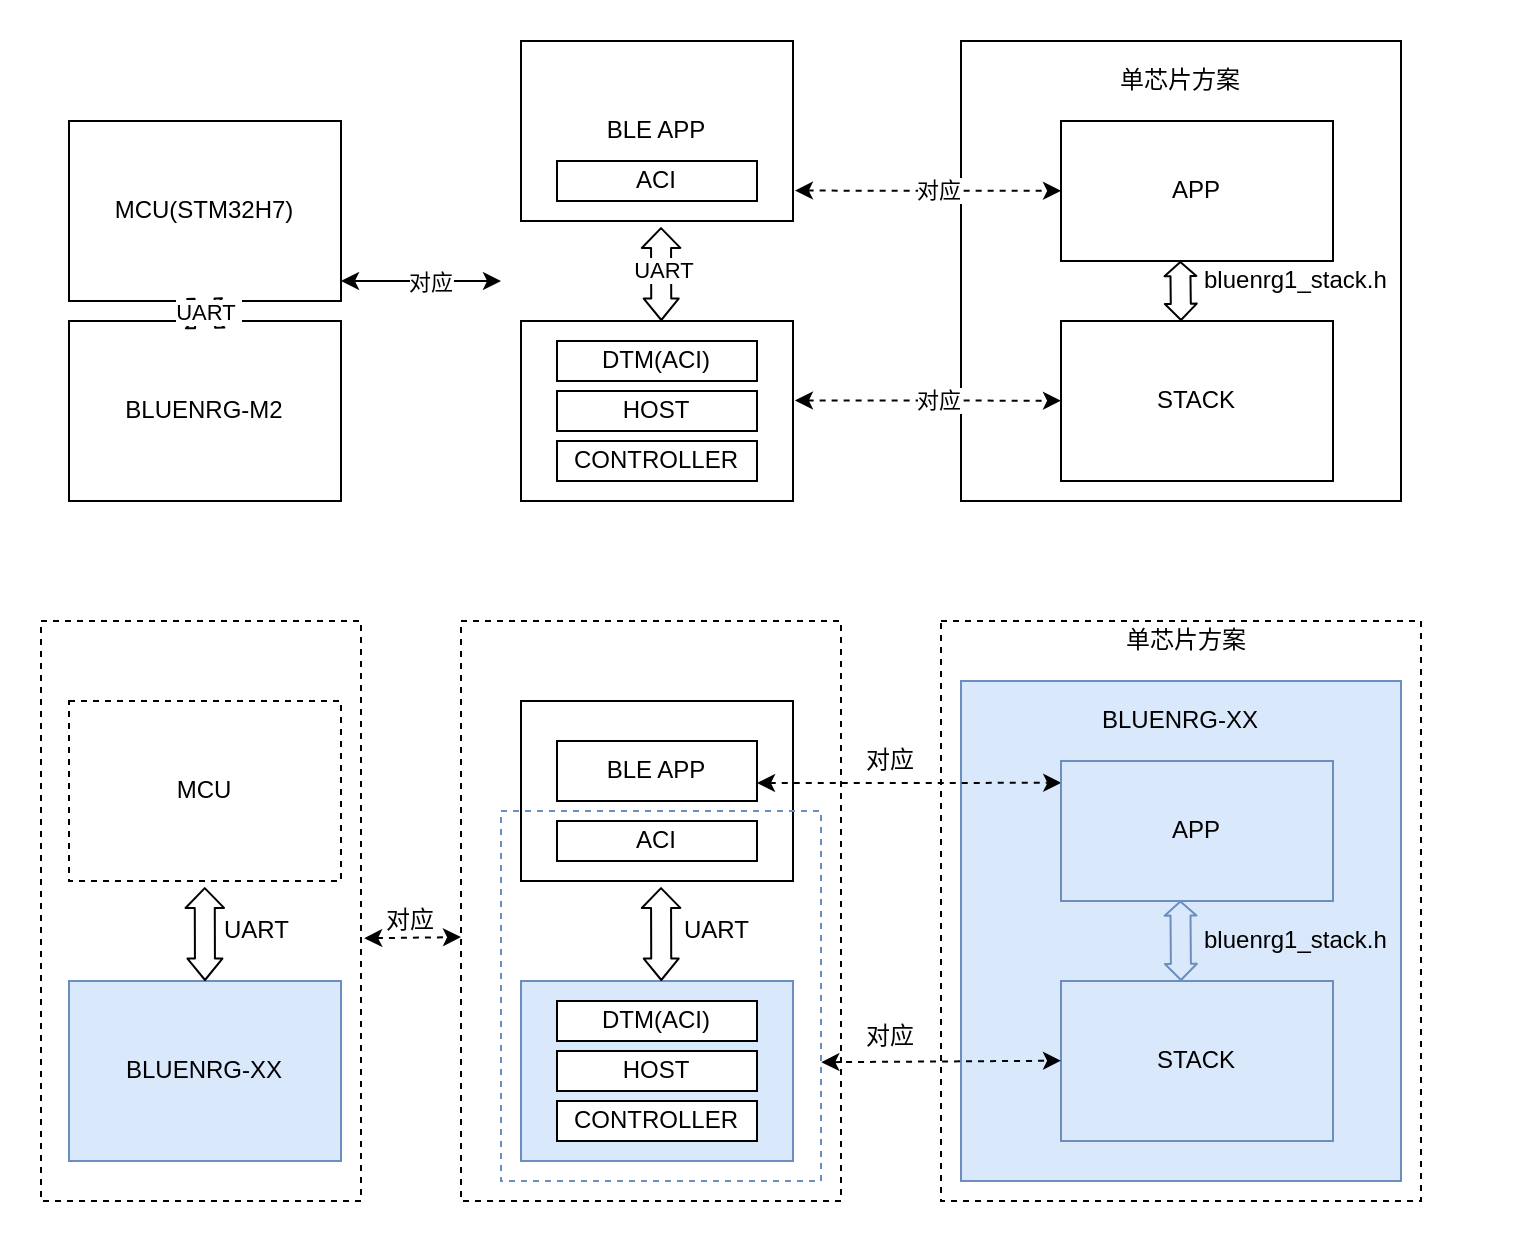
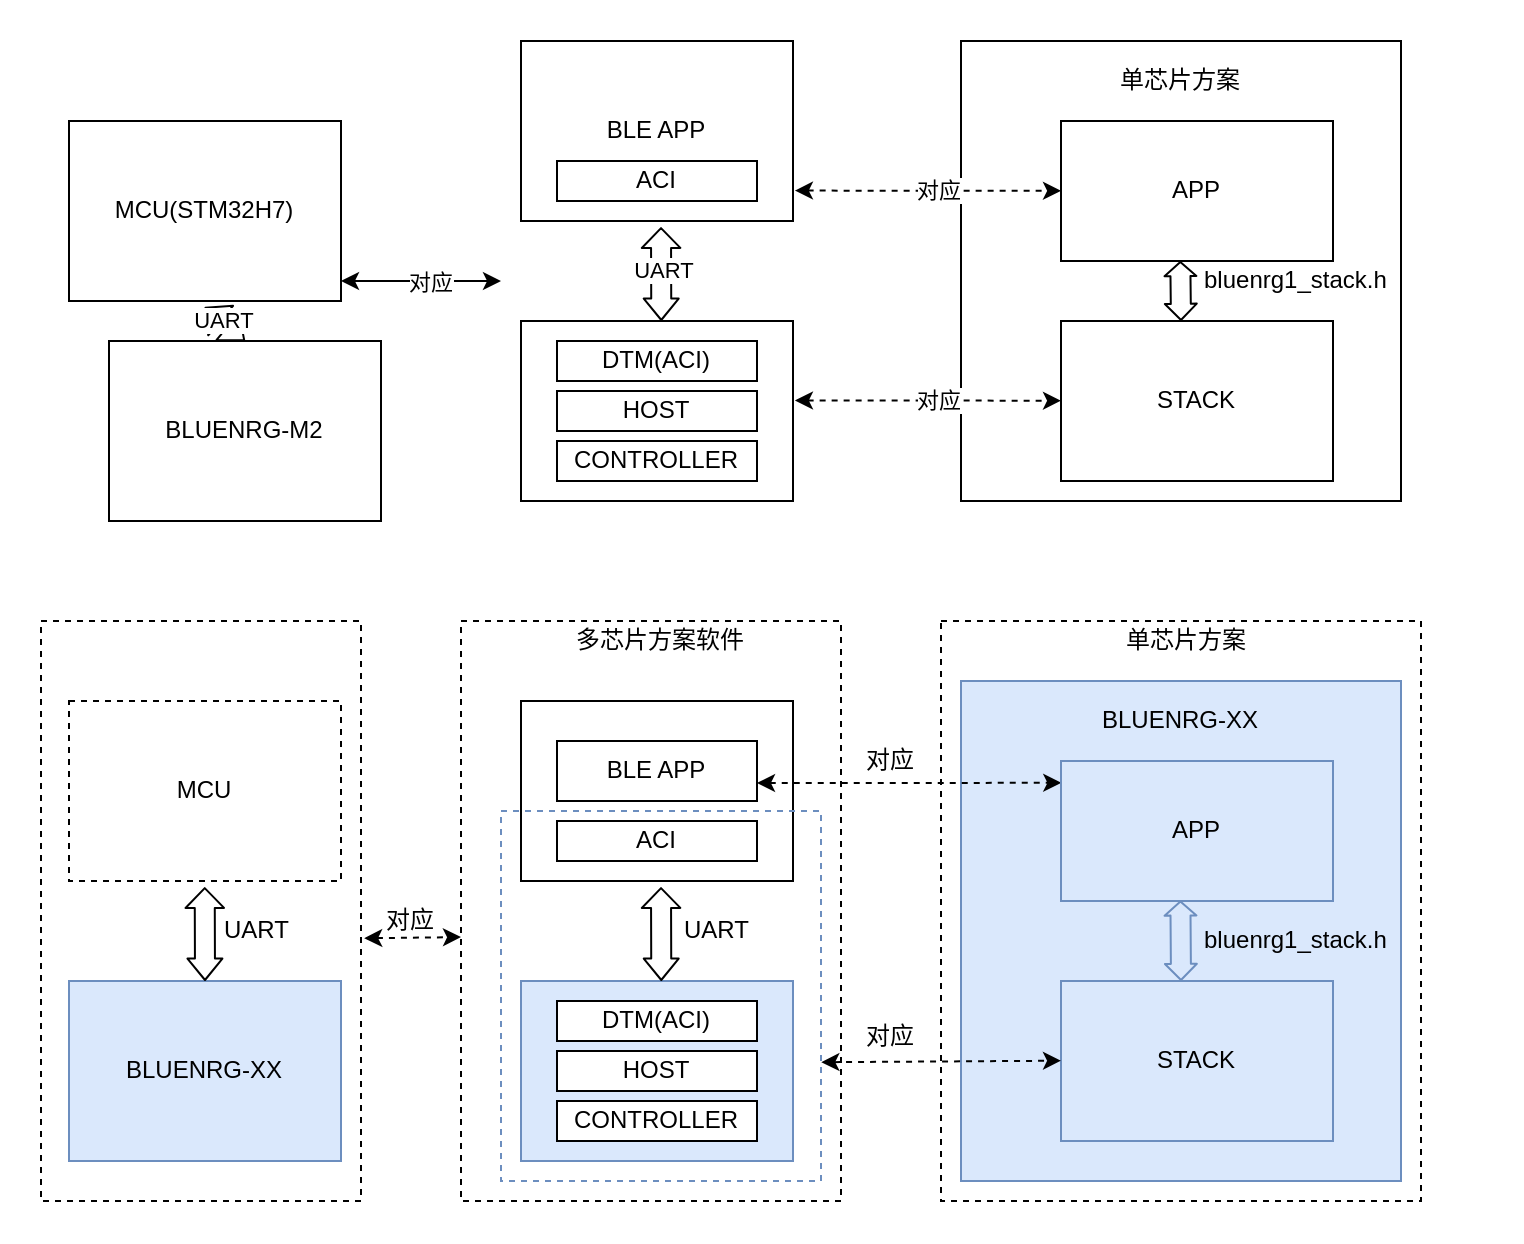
(205, 411) -> (245, 431)
none -> (661, 641)
